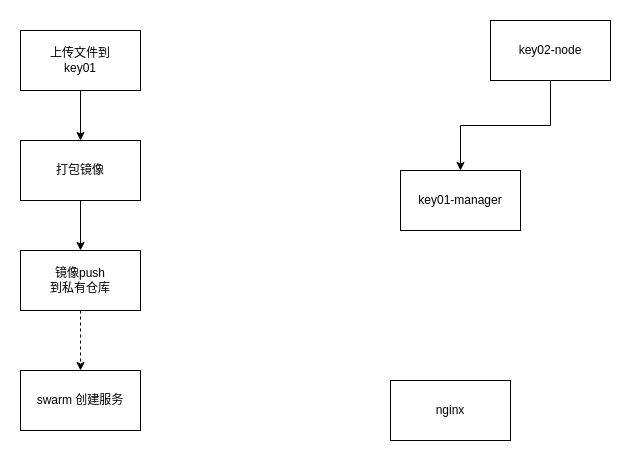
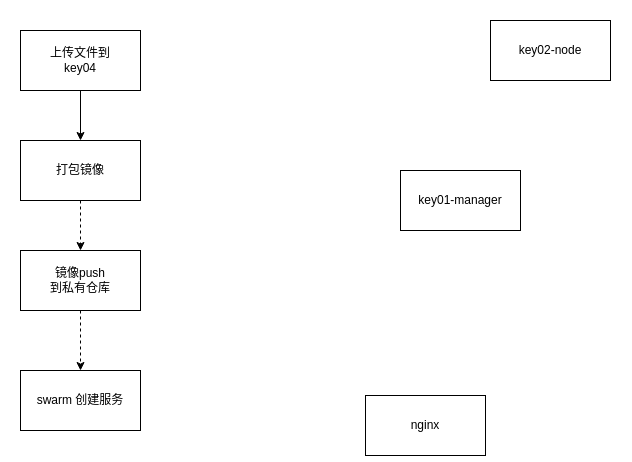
(81, 61) -> (81, 61)
(510, 126) -> none
(81, 223) -> (81, 223)
(451, 411) -> (426, 426)
